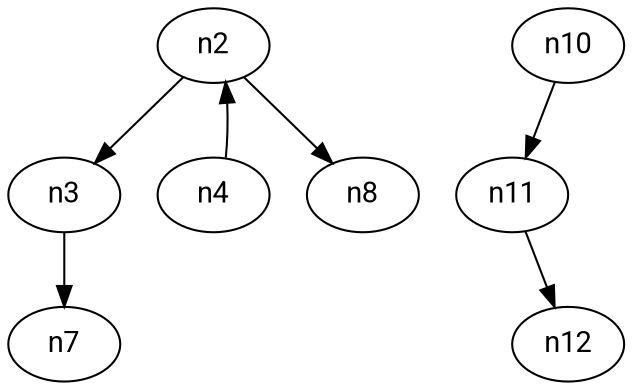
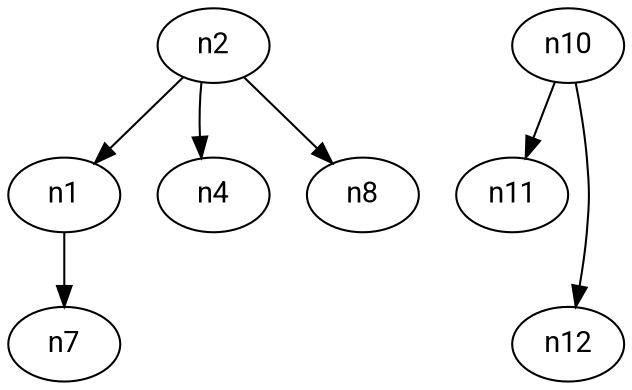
(227, 131) -> (200, 110)
(64, 195) -> (64, 195)
(536, 259) -> (589, 184)
